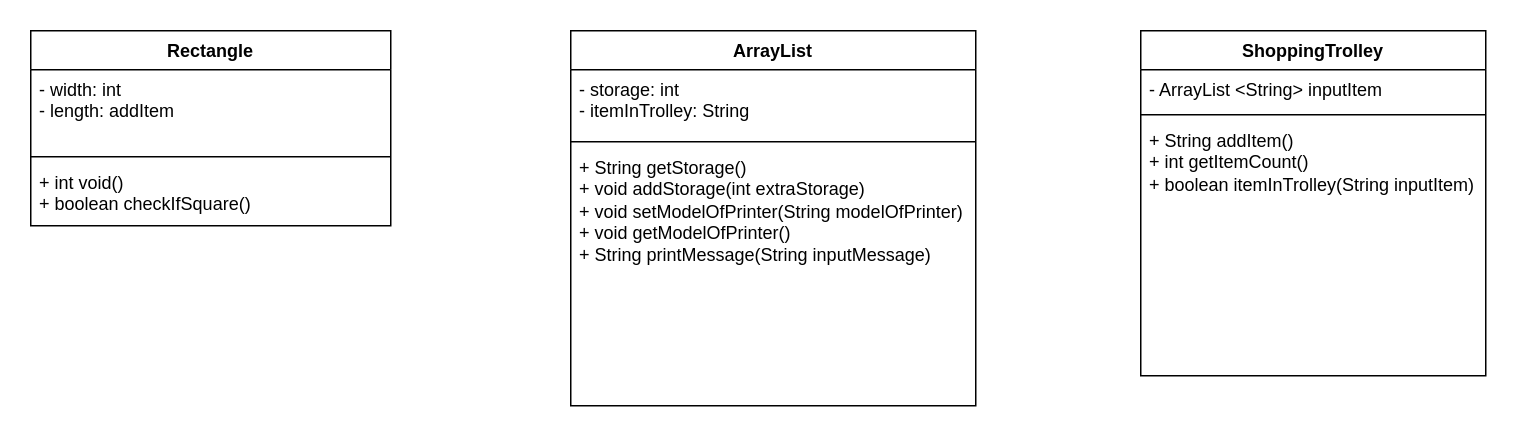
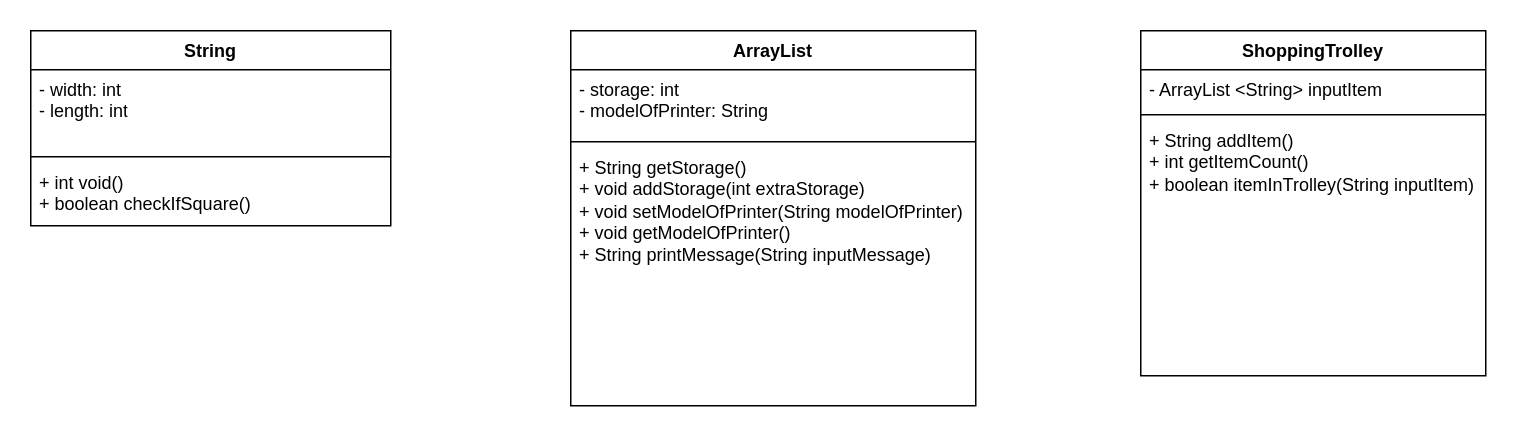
(211, 52) -> (211, 52)
(116, 102) -> (94, 102)
(679, 102) -> (687, 102)
